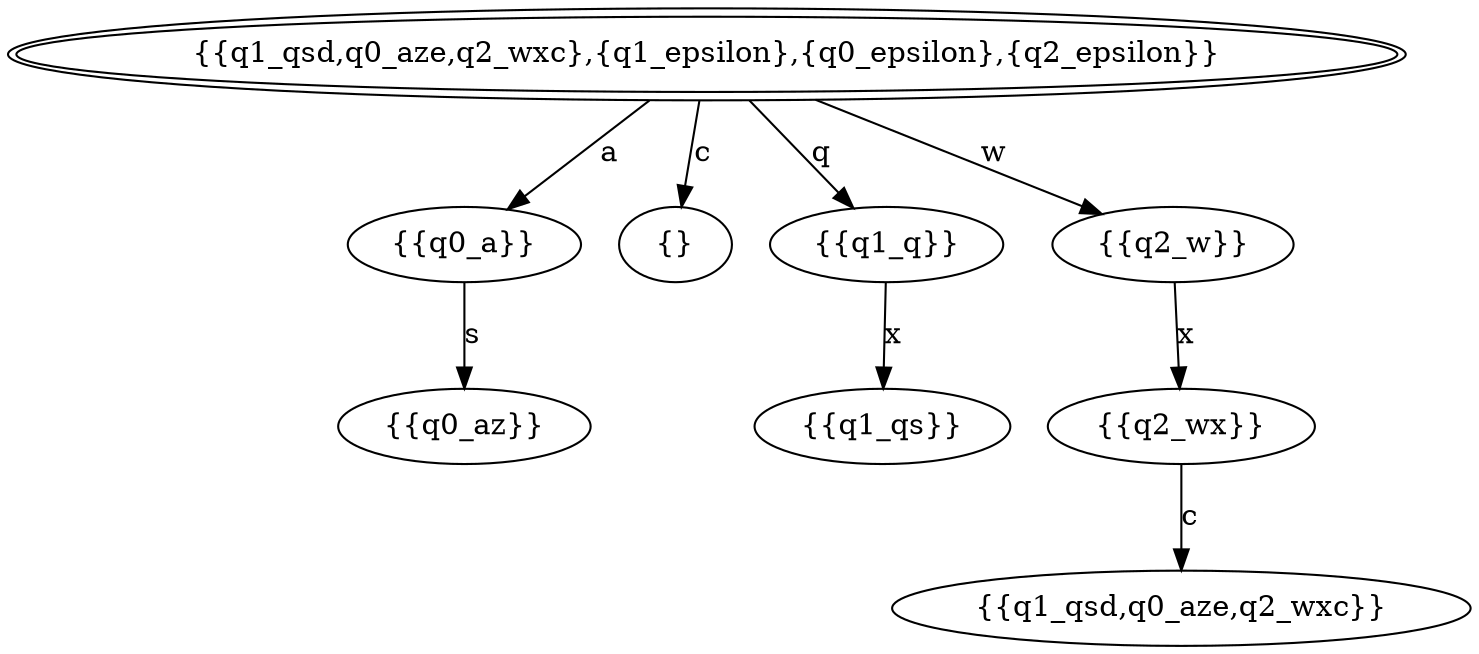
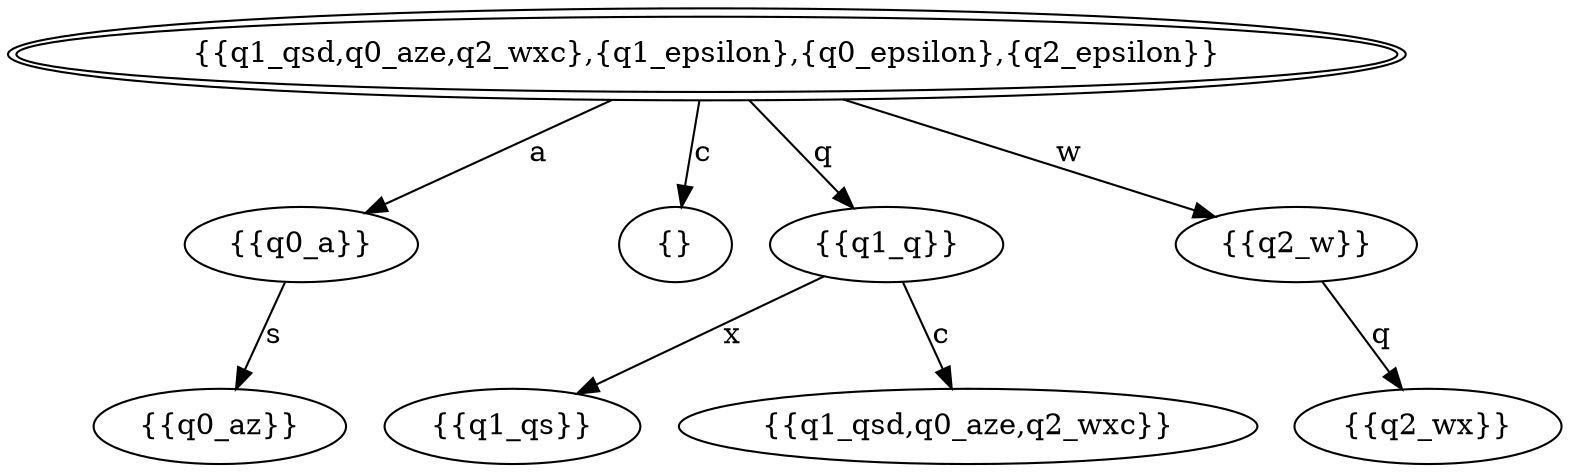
(1187, 335) -> (1382, 335)
(1181, 507) -> (923, 326)
